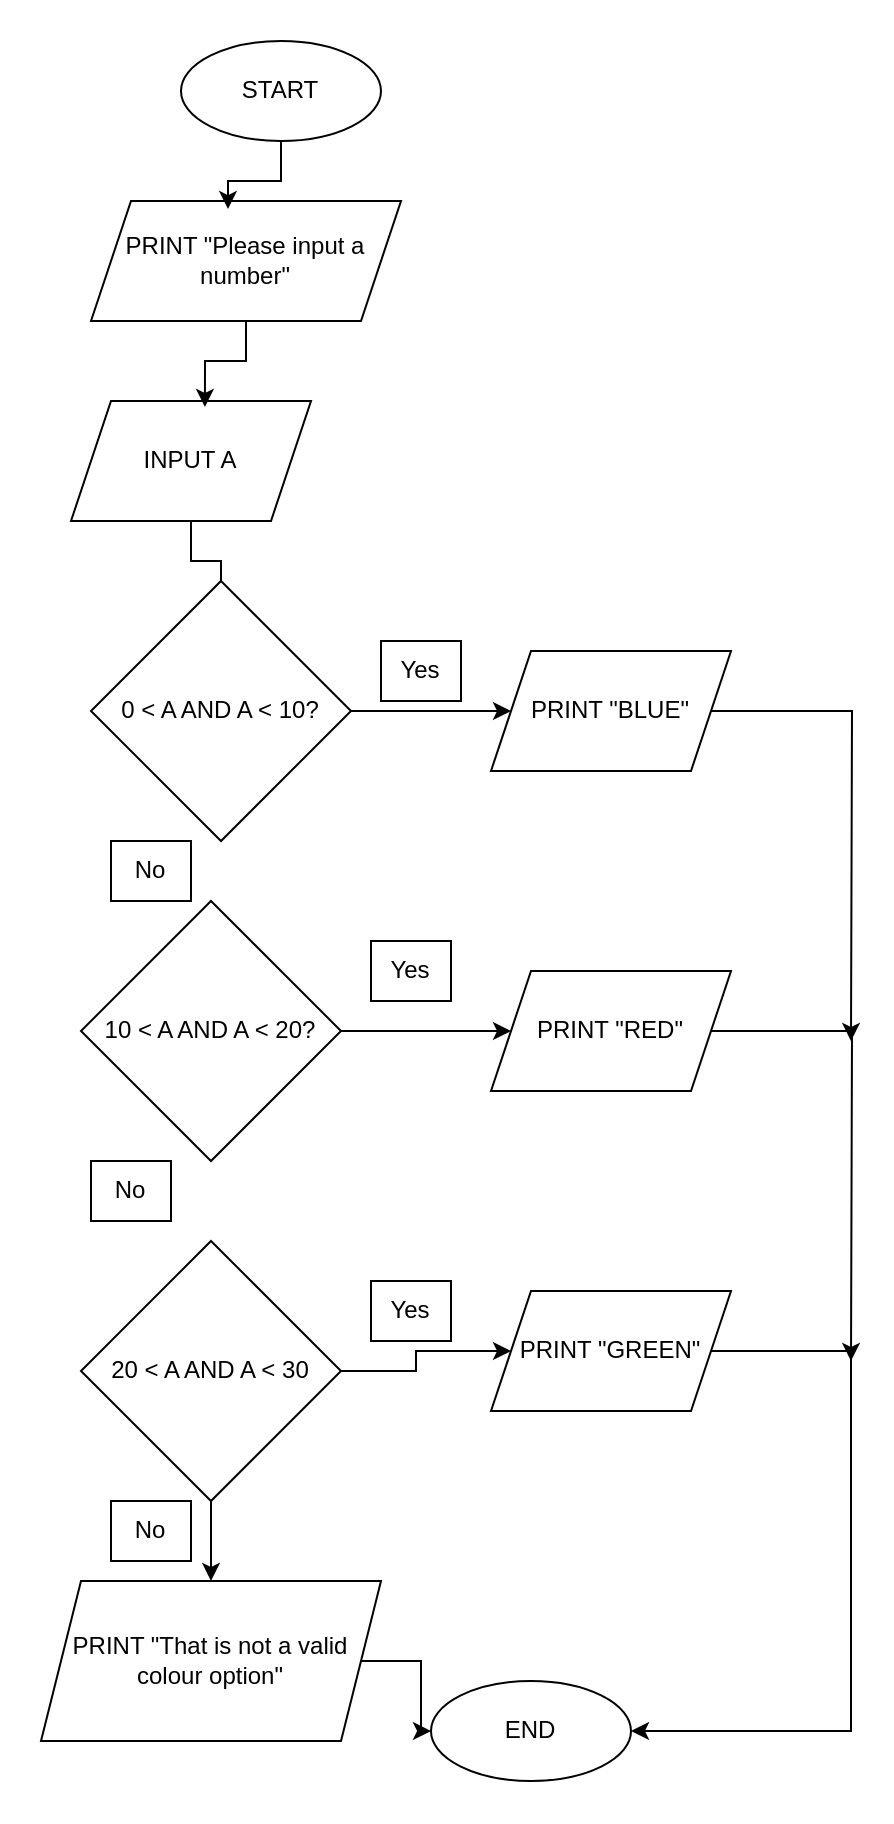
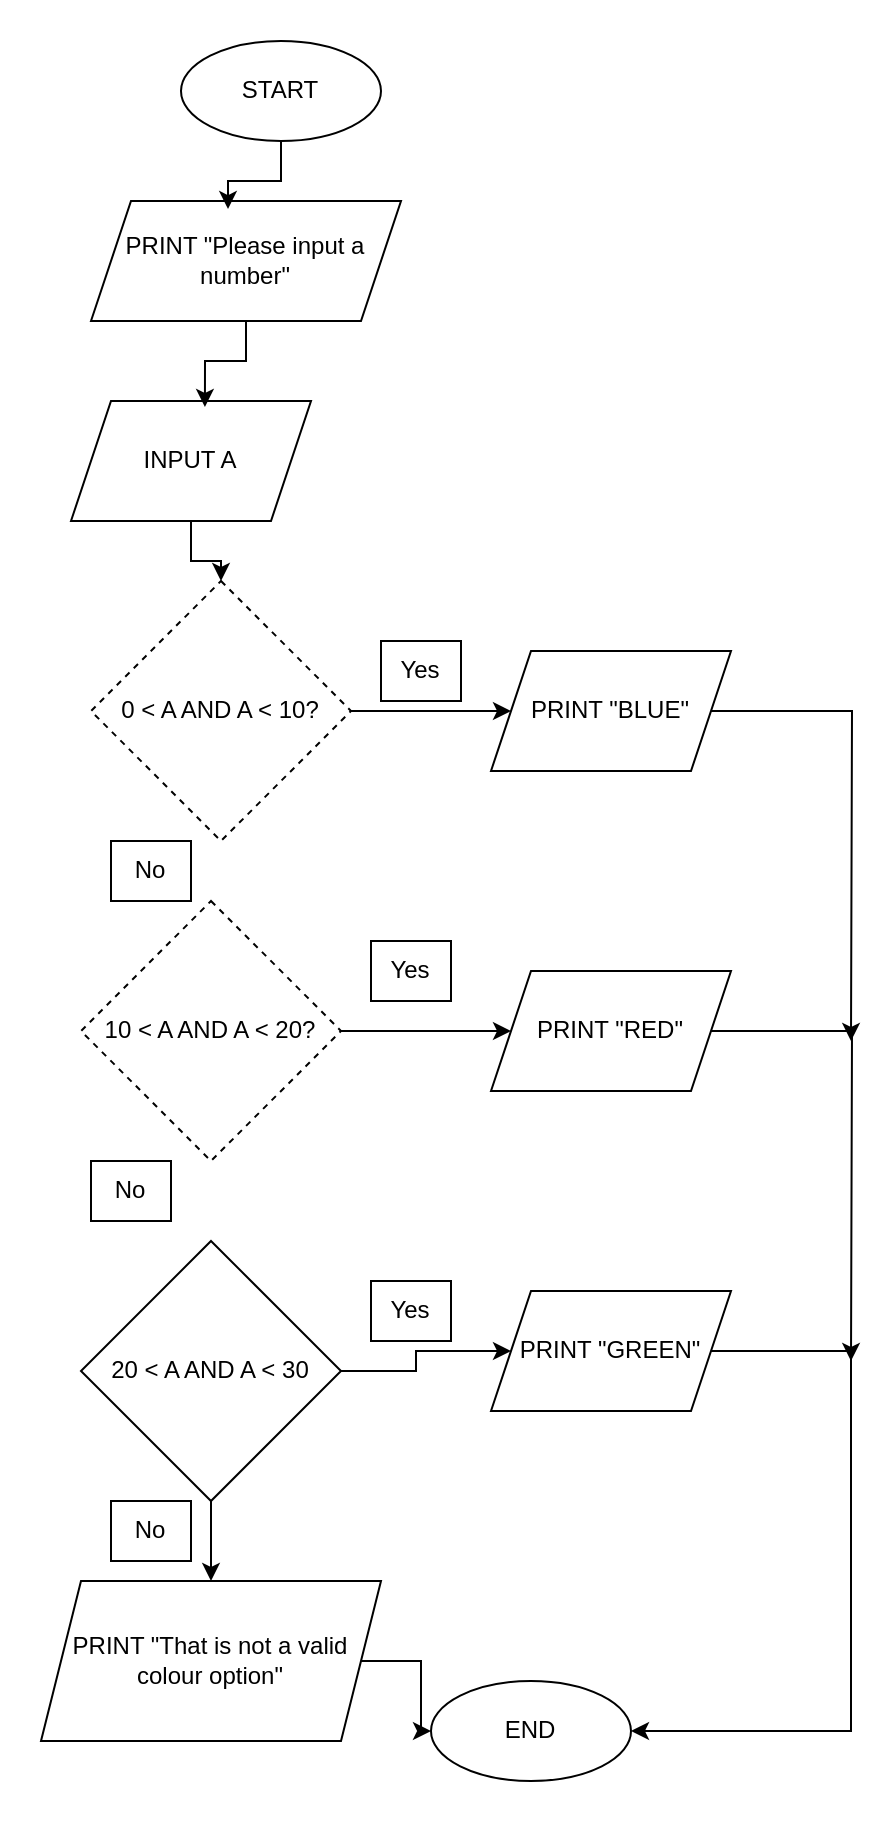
(221, 571) -> (221, 566)
(221, 711) -> (221, 711)
(211, 1031) -> (211, 1031)
